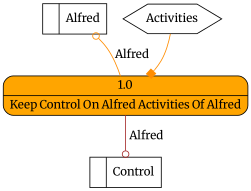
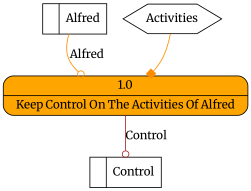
(112, 56) -> (67, 55)
(126, 105) -> (126, 105)
(147, 136) -> (147, 136)
